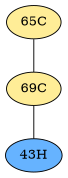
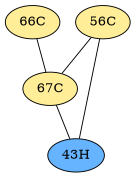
(34, 22) -> (33, 22)
none -> (103, 22)
(34, 89) -> (50, 89)
